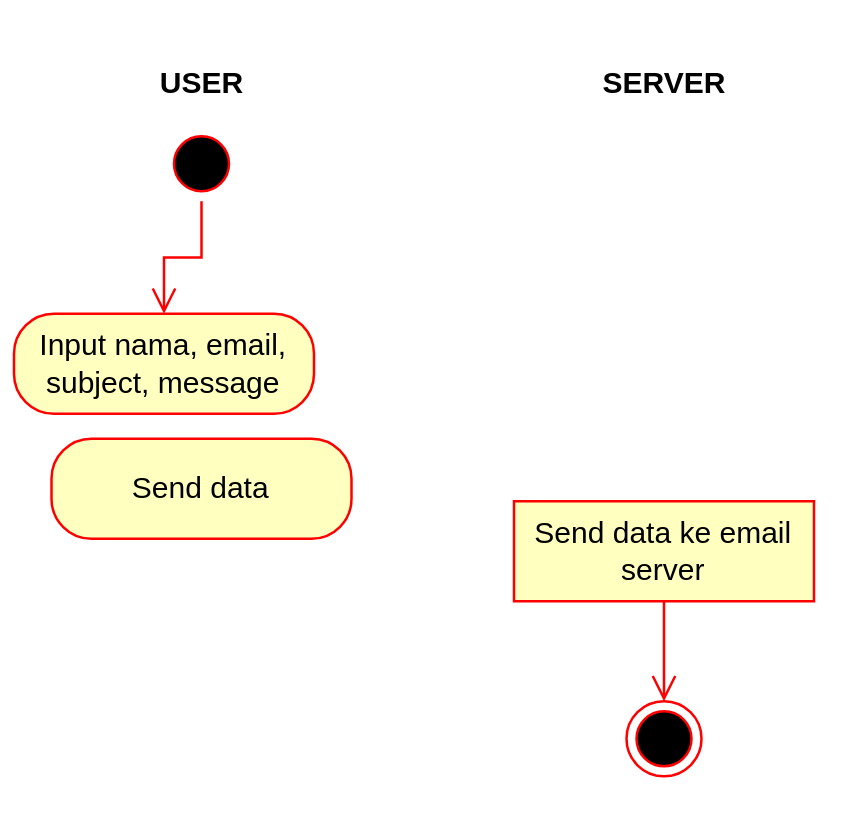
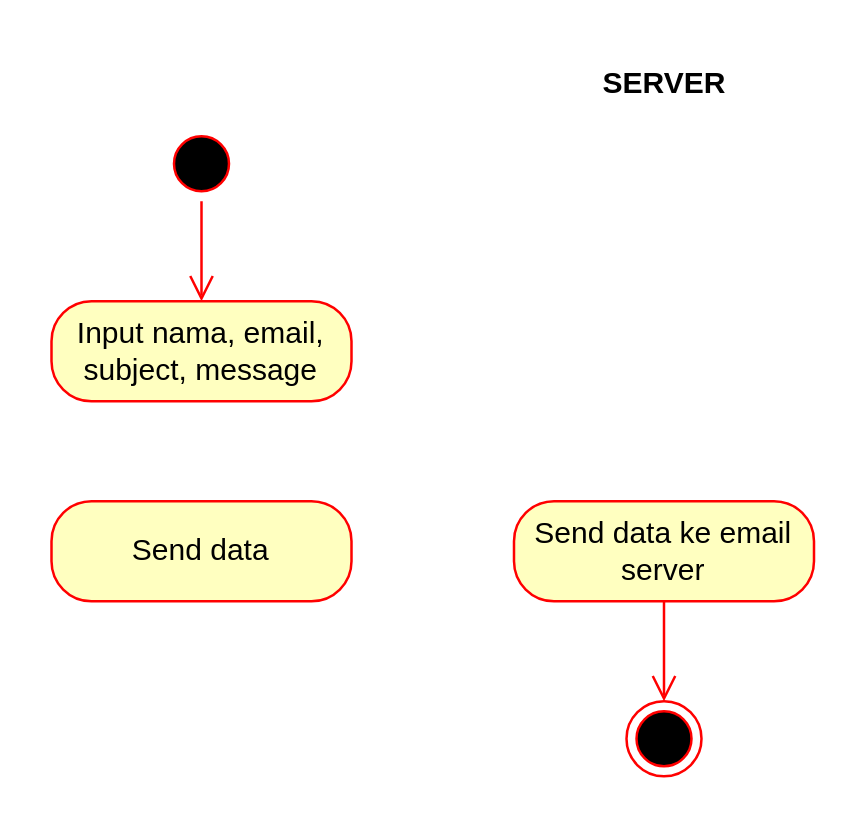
(201, 84) -> none
(164, 364) -> (201, 351)
(201, 489) -> (201, 551)
(664, 551) -> (664, 551)
